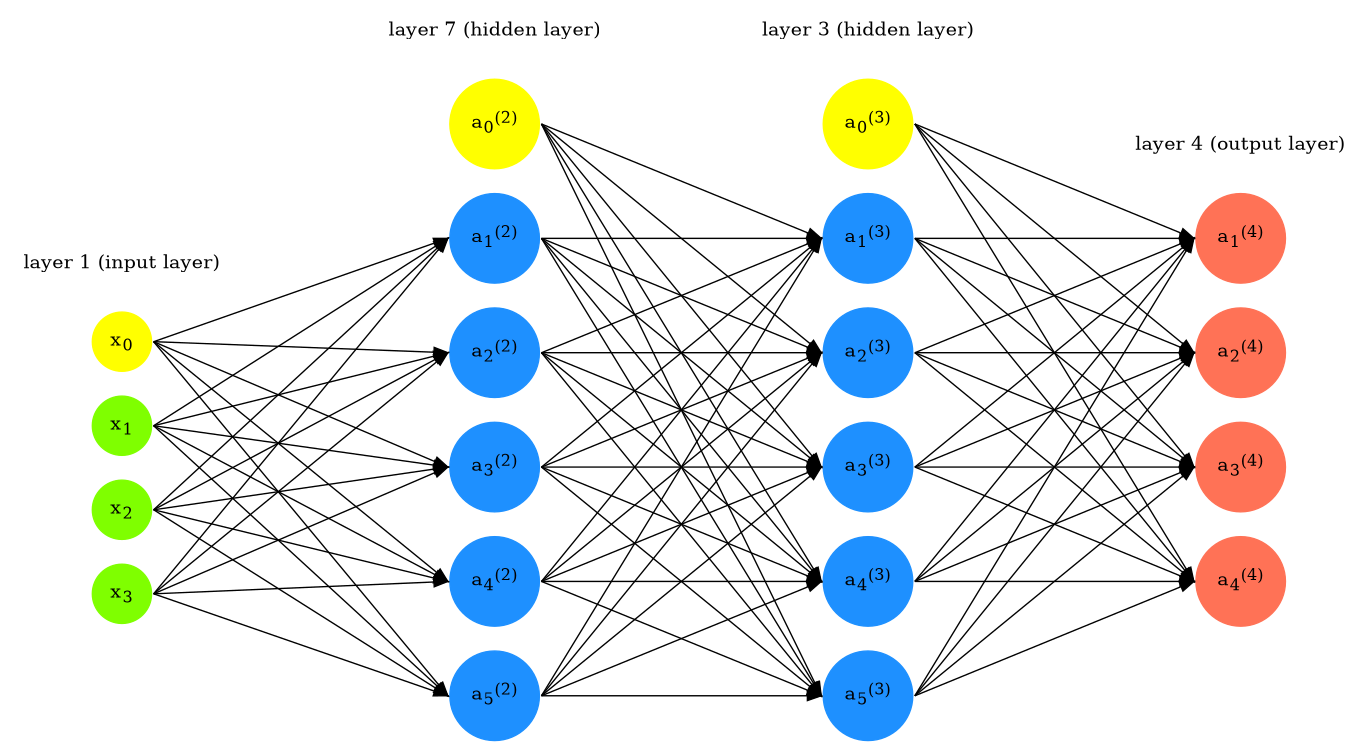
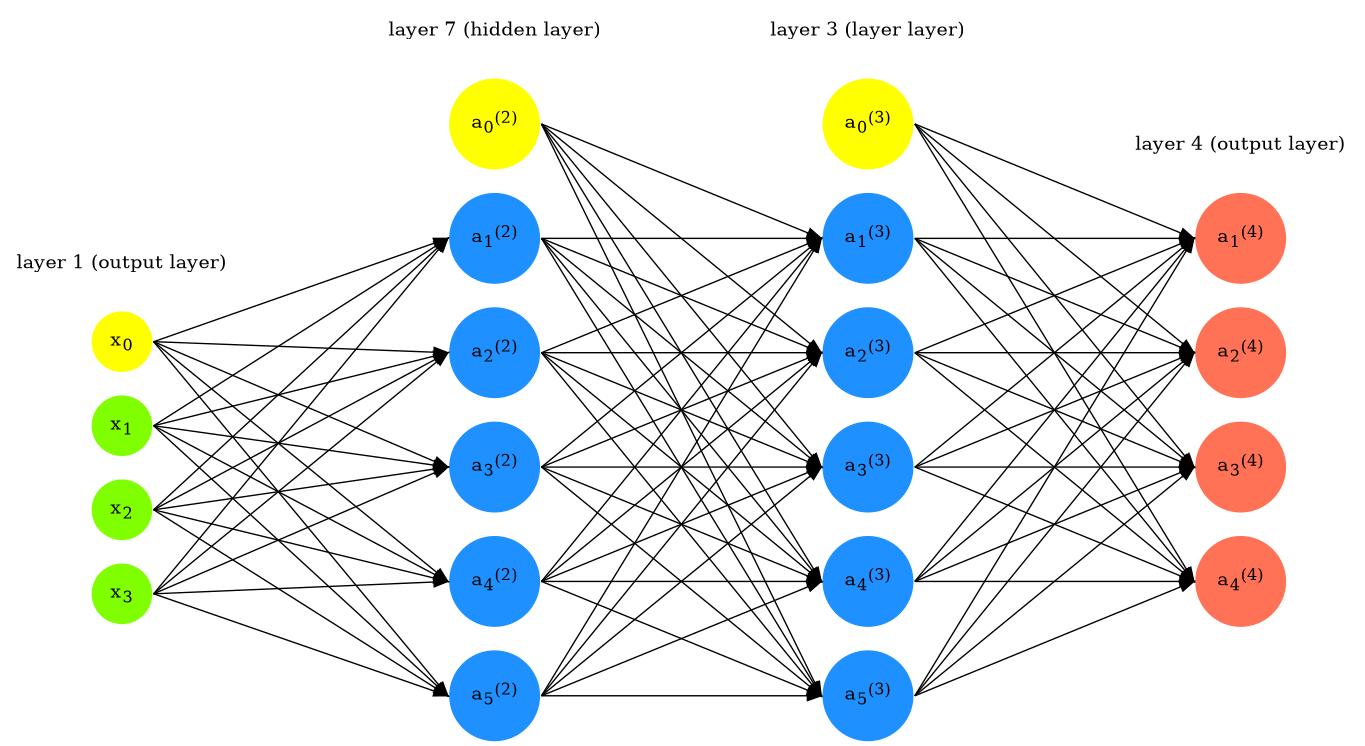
(868, 30) -> (868, 30)
(122, 263) -> (122, 263)
